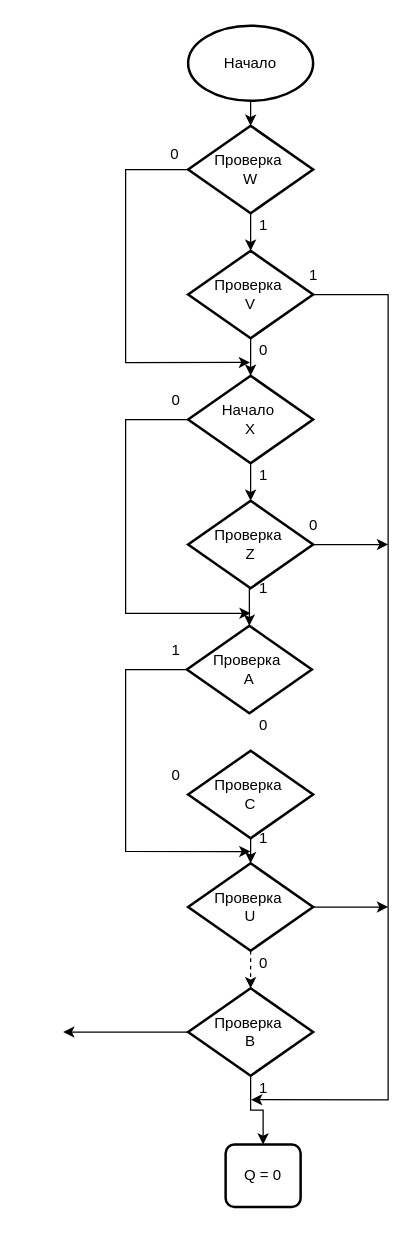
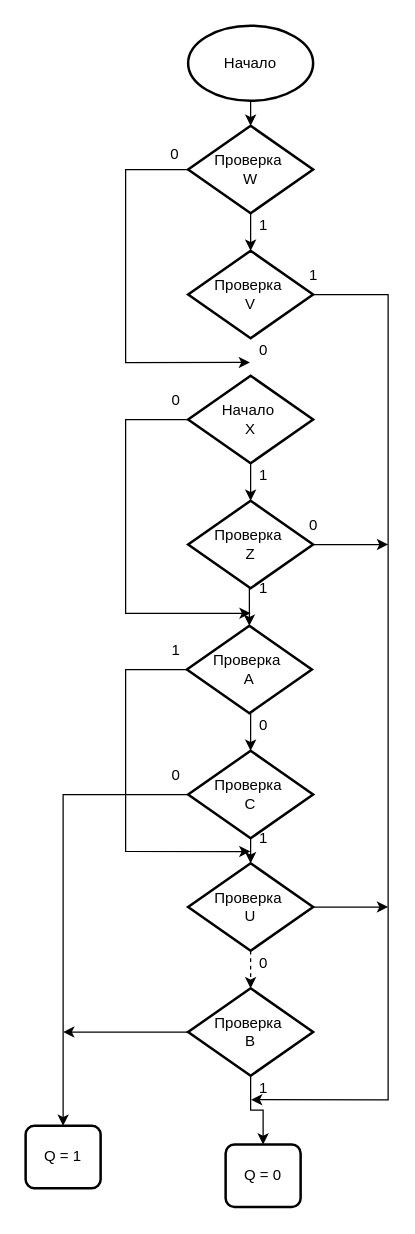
(251, 352) -> none
none -> (251, 727)
none -> (63, 893)
none -> (63, 1157)
